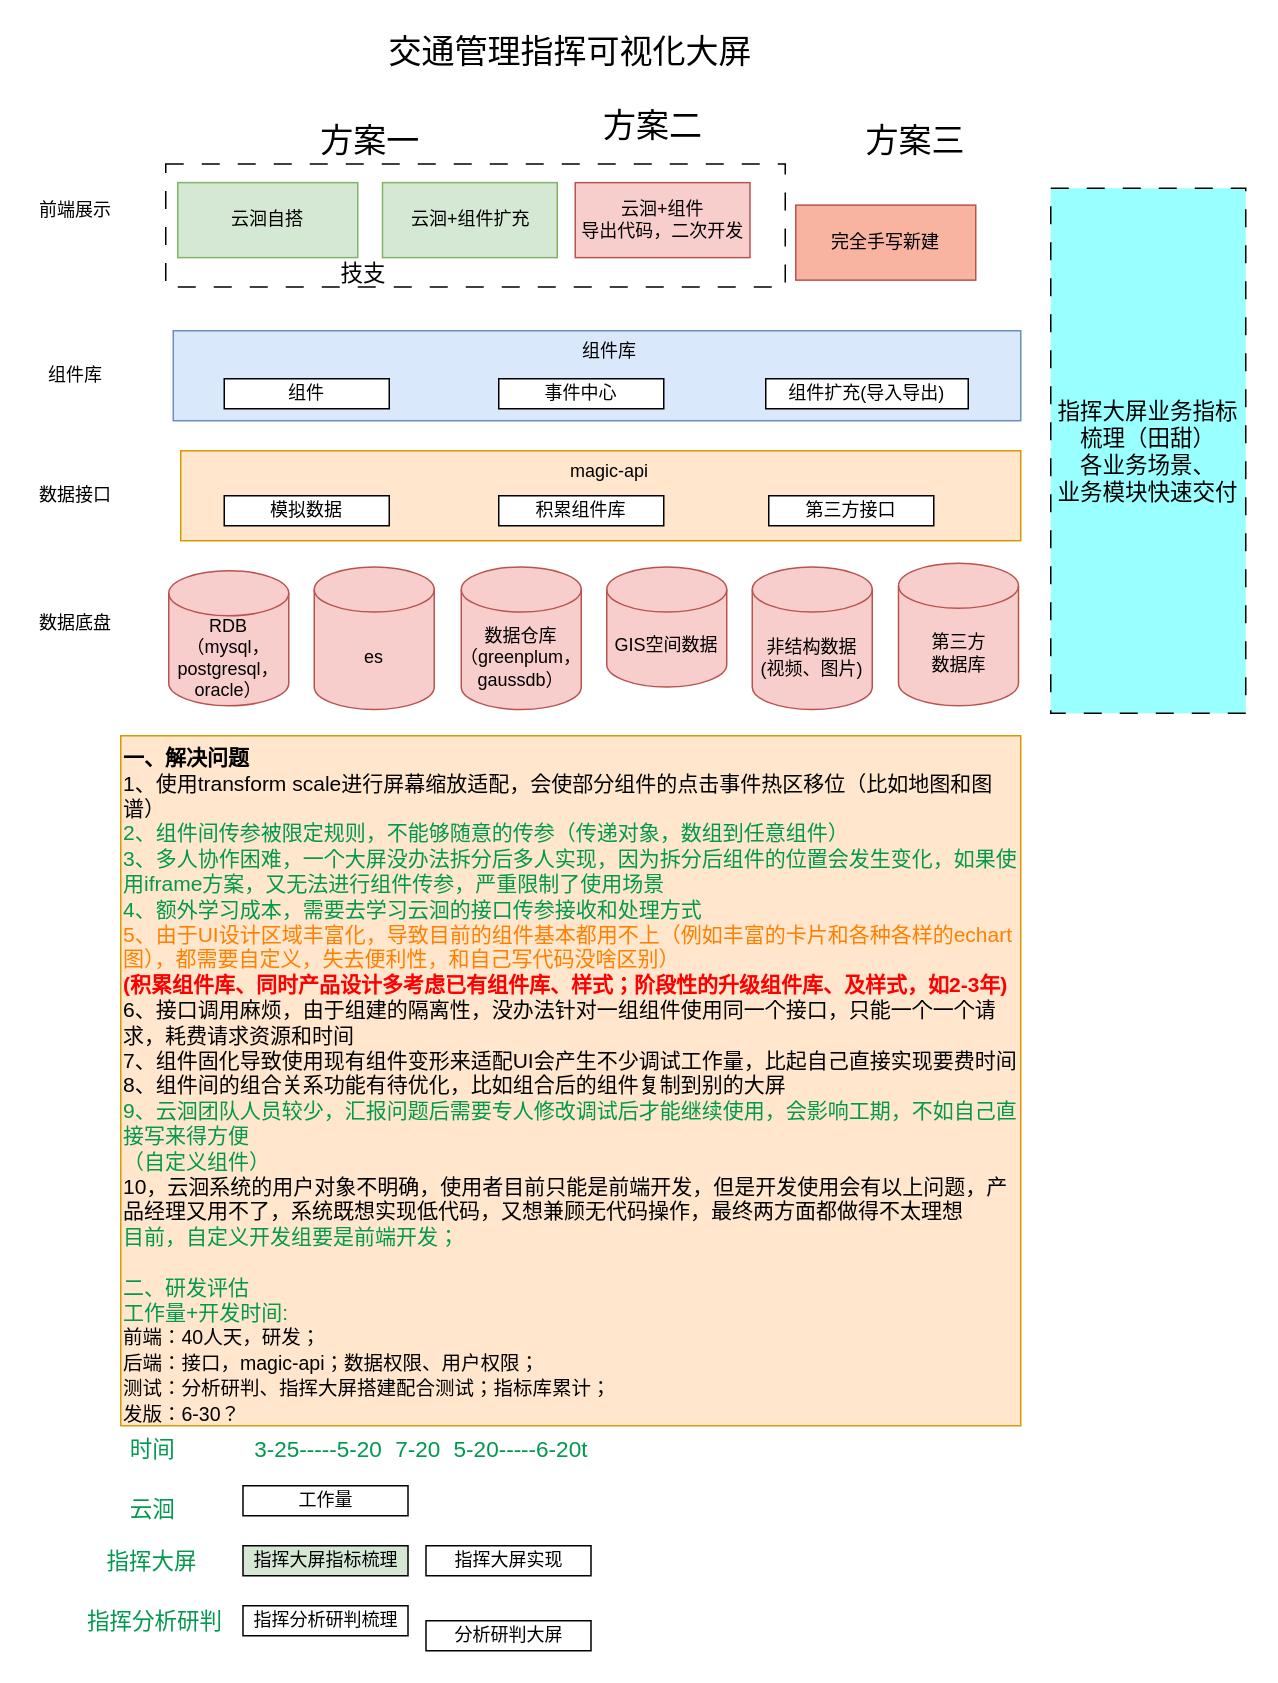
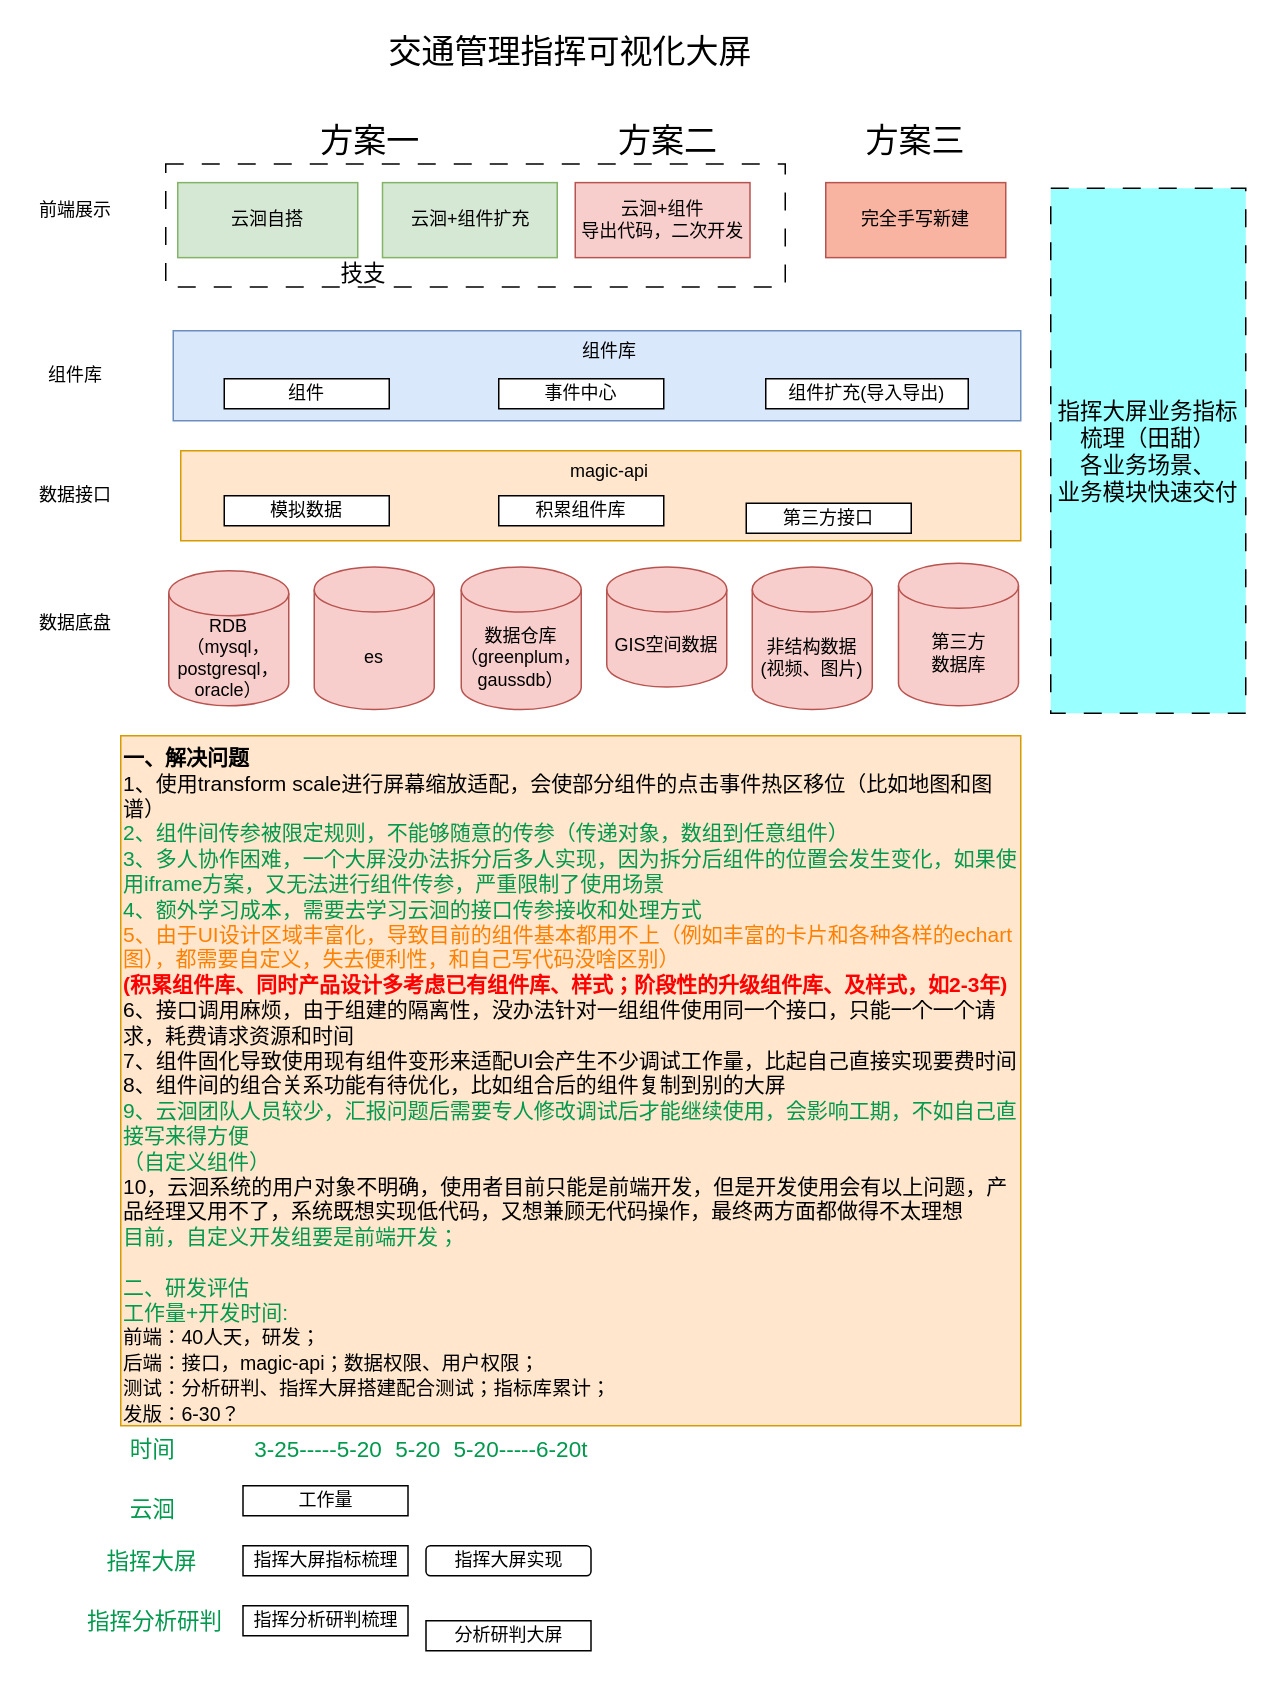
(653, 126) -> (668, 141)
(886, 243) -> (916, 220)
(851, 511) -> (829, 518)
(419, 1448) -> (419, 1448)
(326, 1561) -> (326, 1561)
(509, 1561) -> (509, 1561)
